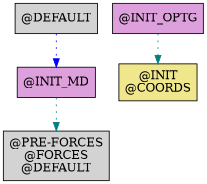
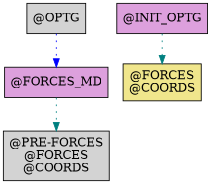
(56, 18) -> (56, 18)
(56, 82) -> (56, 82)
(158, 82) -> (162, 82)
(56, 156) -> (56, 156)
